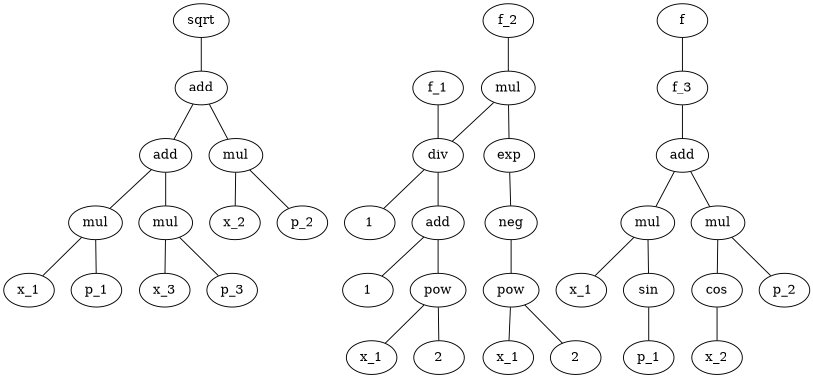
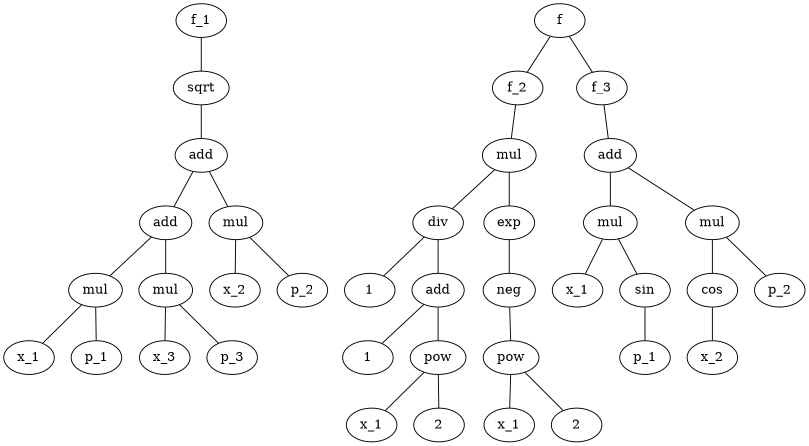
none -> (539, 54)
(438, 122) -> (201, 54)
